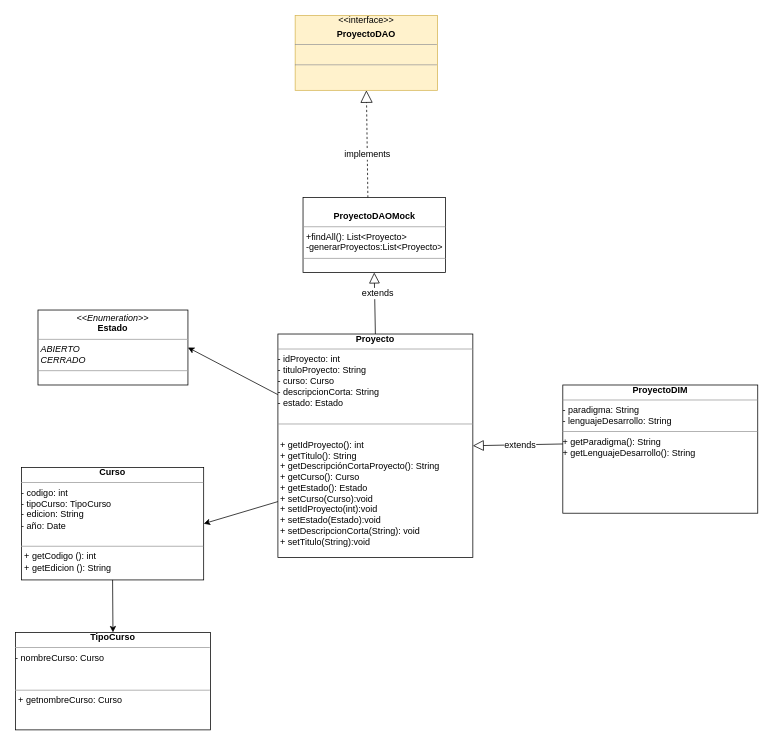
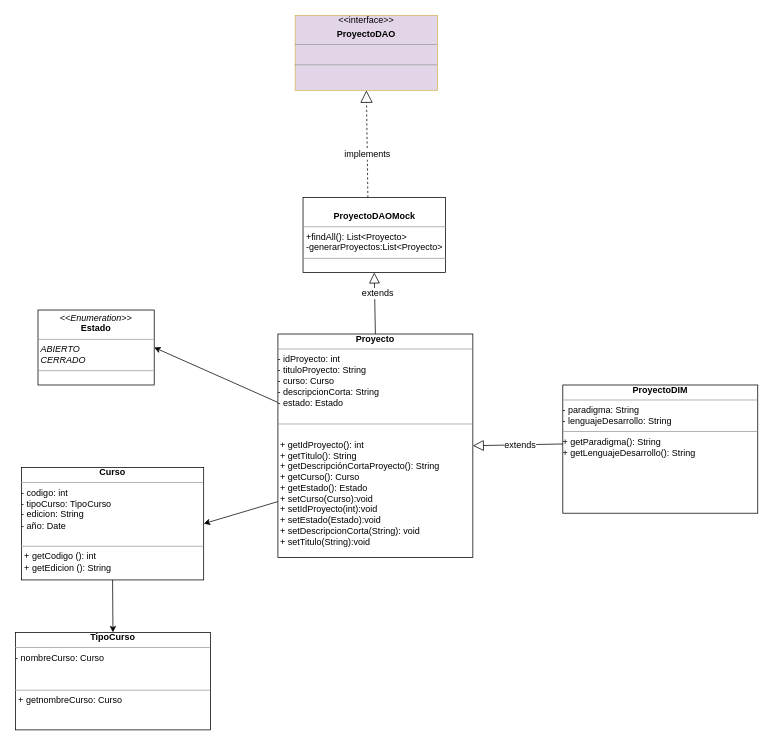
(366, 53) -> (366, 53)
(113, 348) -> (96, 348)
